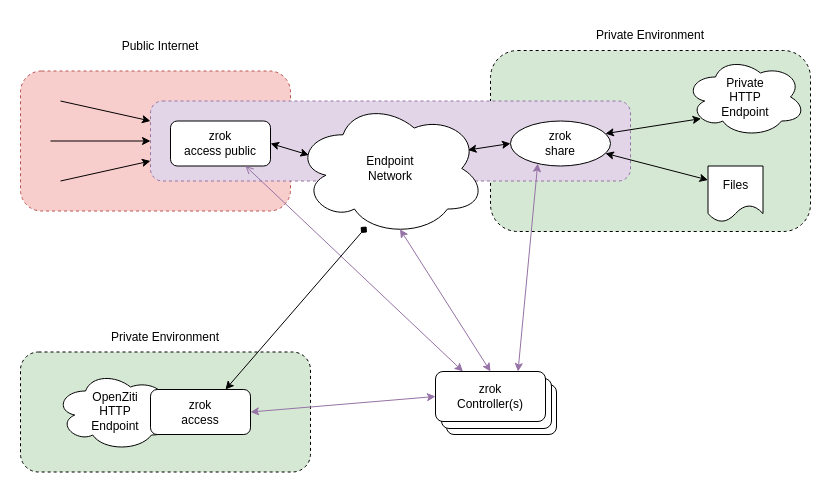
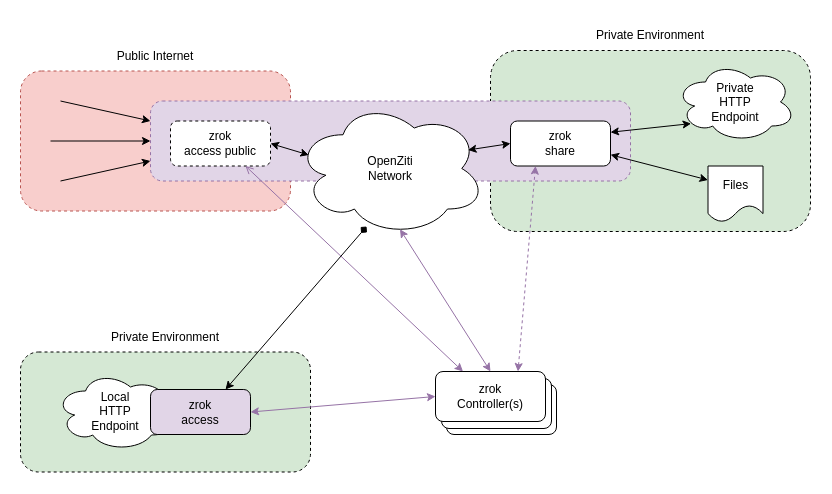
(161, 46) -> (156, 56)
(746, 97) -> (736, 102)
(221, 144) -> (221, 144)
(561, 144) -> (561, 144)
(391, 169) -> (391, 169)
(528, 267) -> (527, 268)
(116, 412) -> (116, 412)
(201, 412) -> (201, 412)
